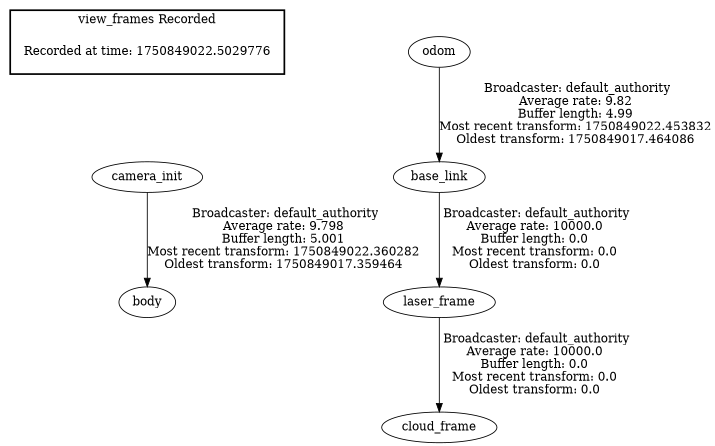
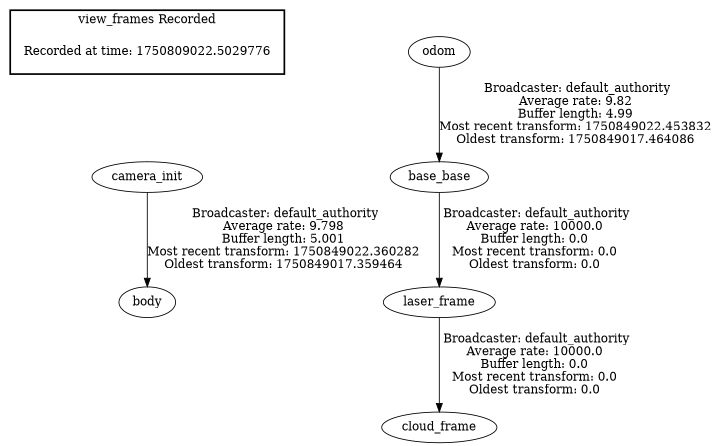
(147, 52) -> (147, 52)
(439, 177) -> (439, 177)
